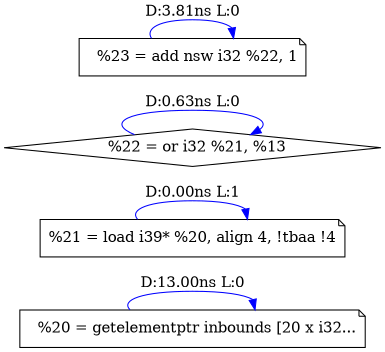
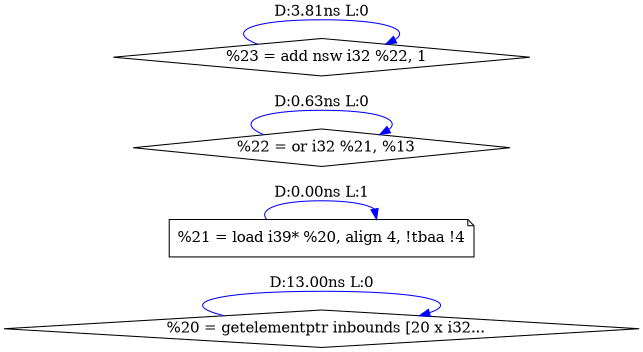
(193, 57) -> (322, 57)
(193, 329) -> (322, 329)
